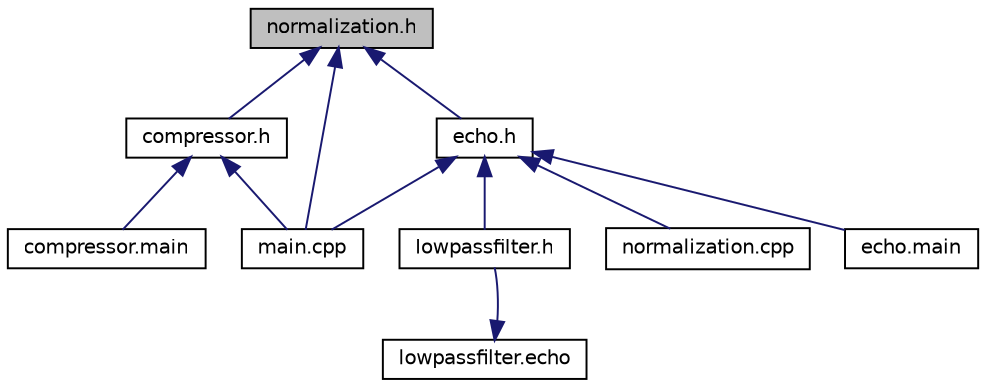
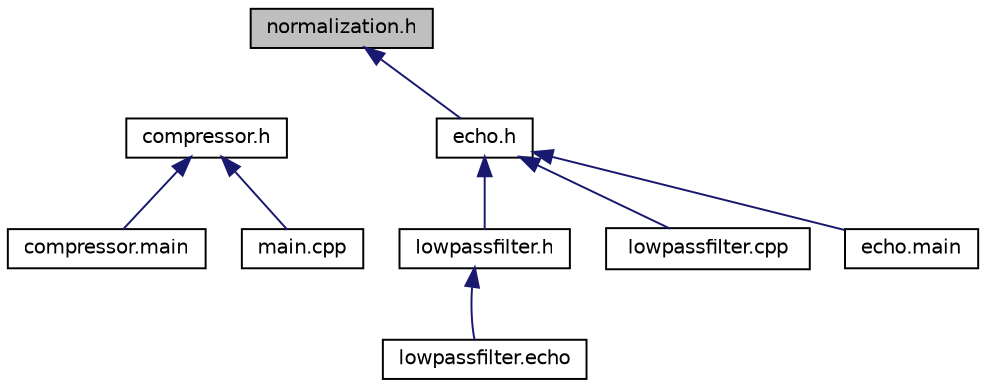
(267, 89) -> none
(320, 148) -> none
(385, 198) -> none
(708, 249) -> (708, 249)
(498, 294) -> (472, 314)
